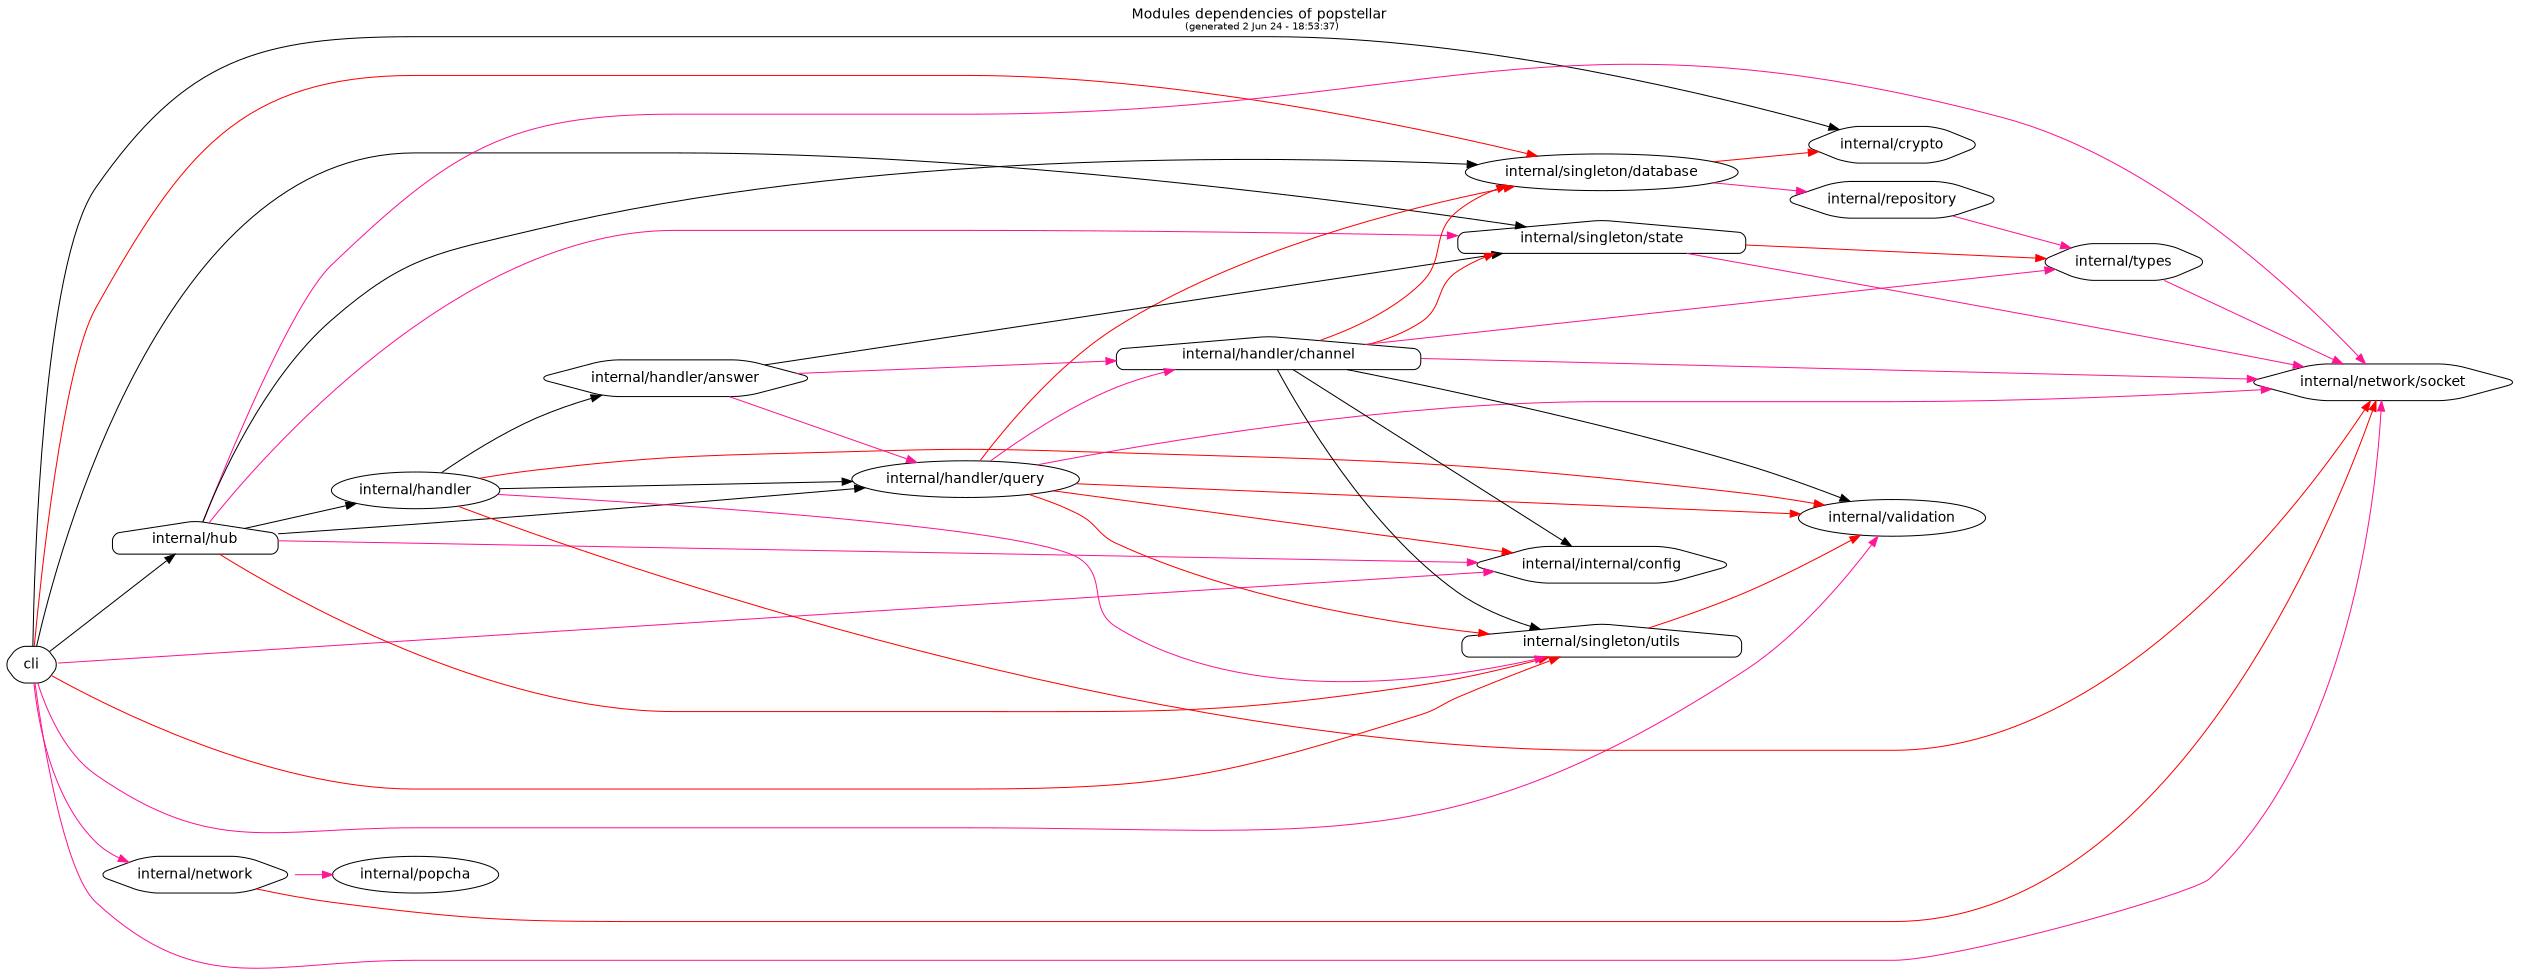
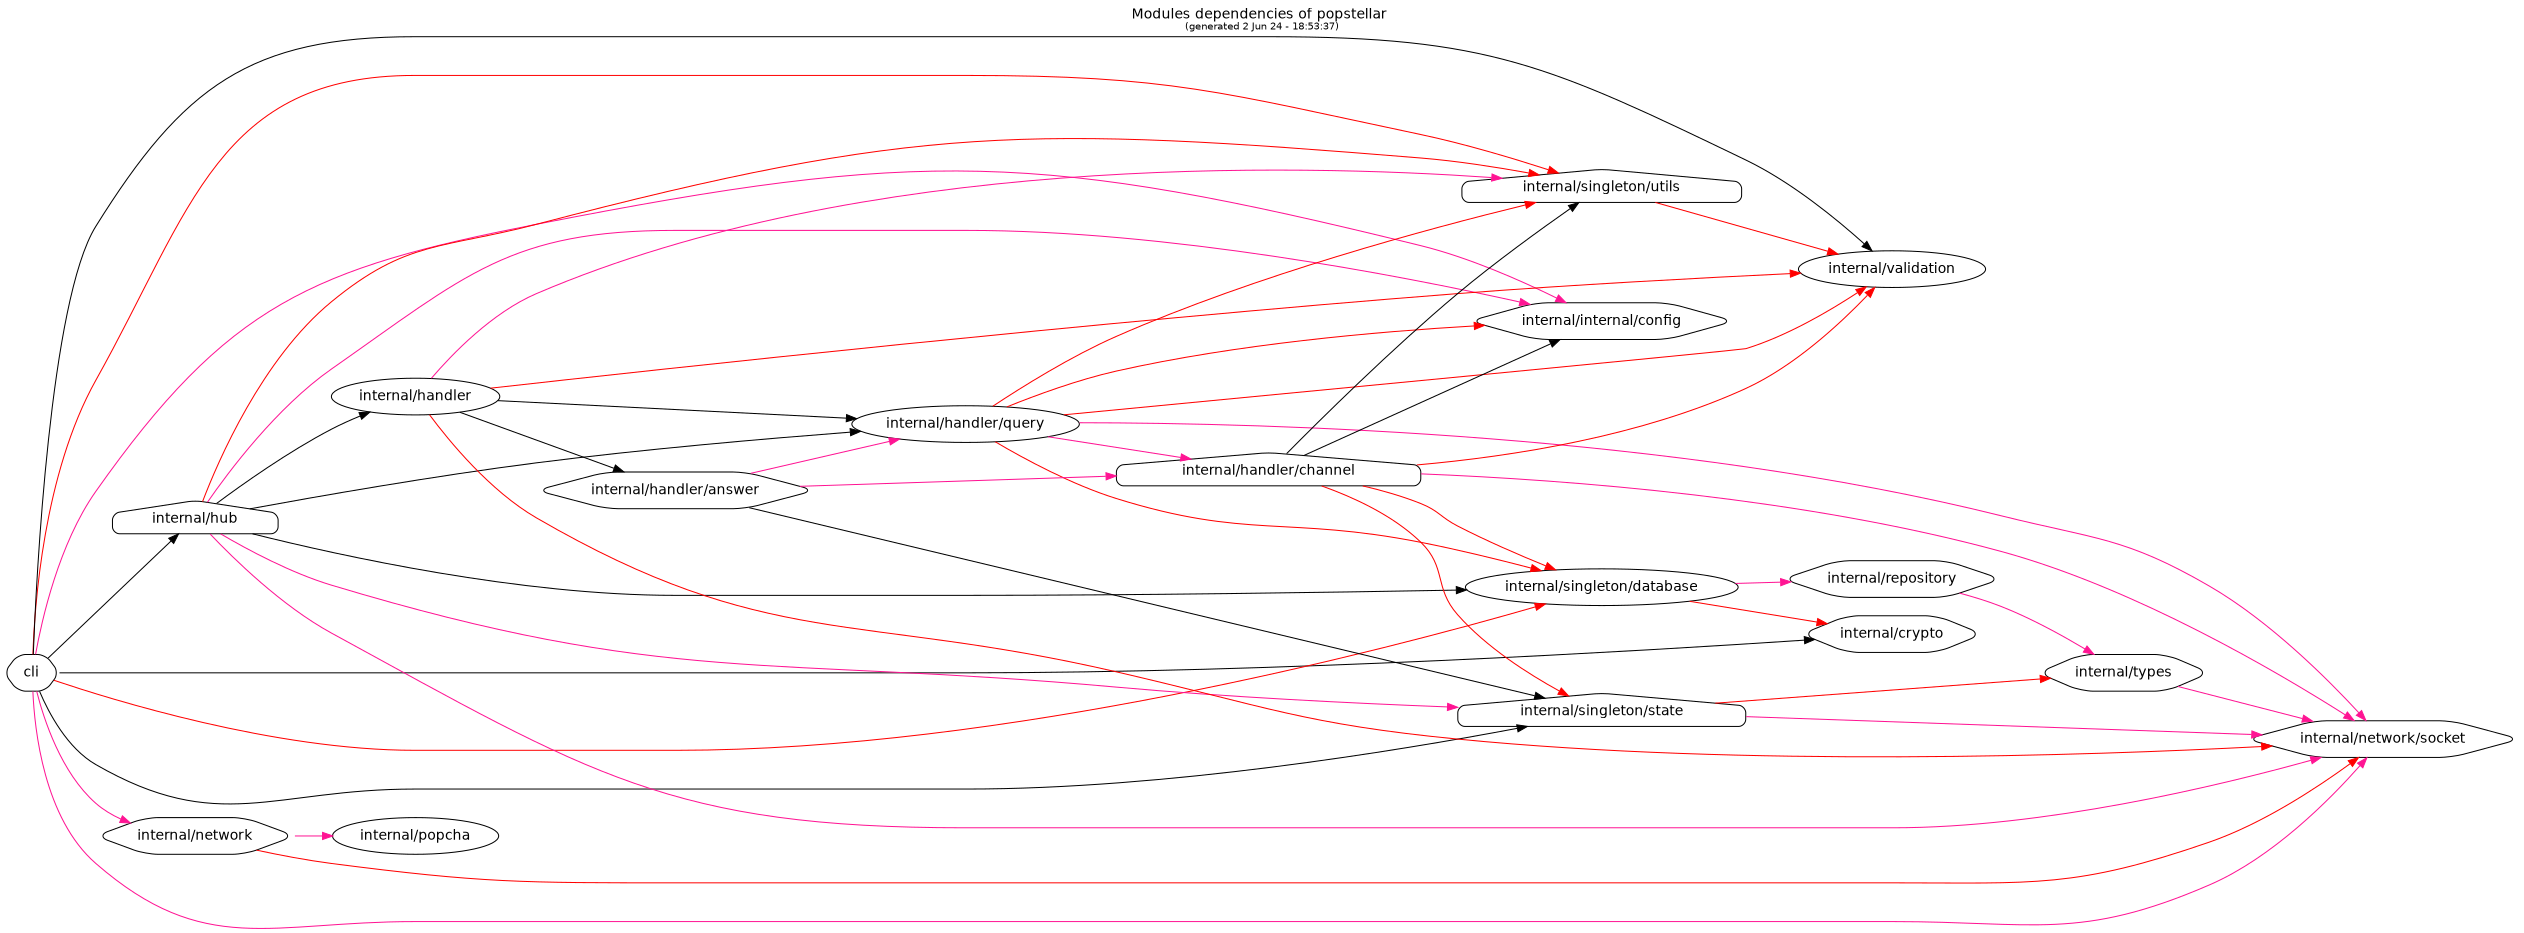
(1705, 307) -> none
(1596, 425) -> (1659, 421)
(965, 828) -> (750, 37)
